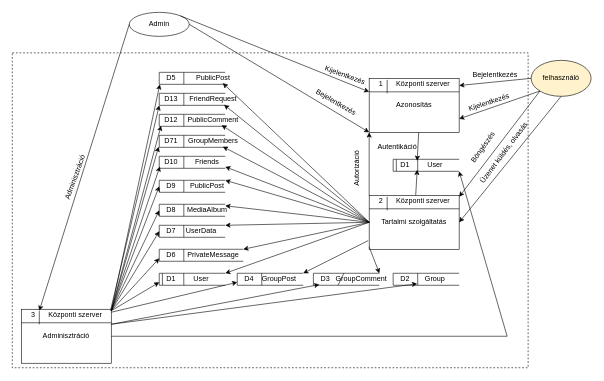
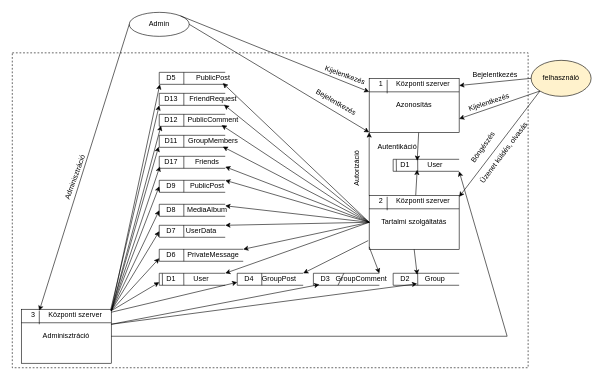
(171, 141) -> (171, 141)
(512, 158) -> none
(171, 162) -> (171, 162)
none -> (416, 260)
